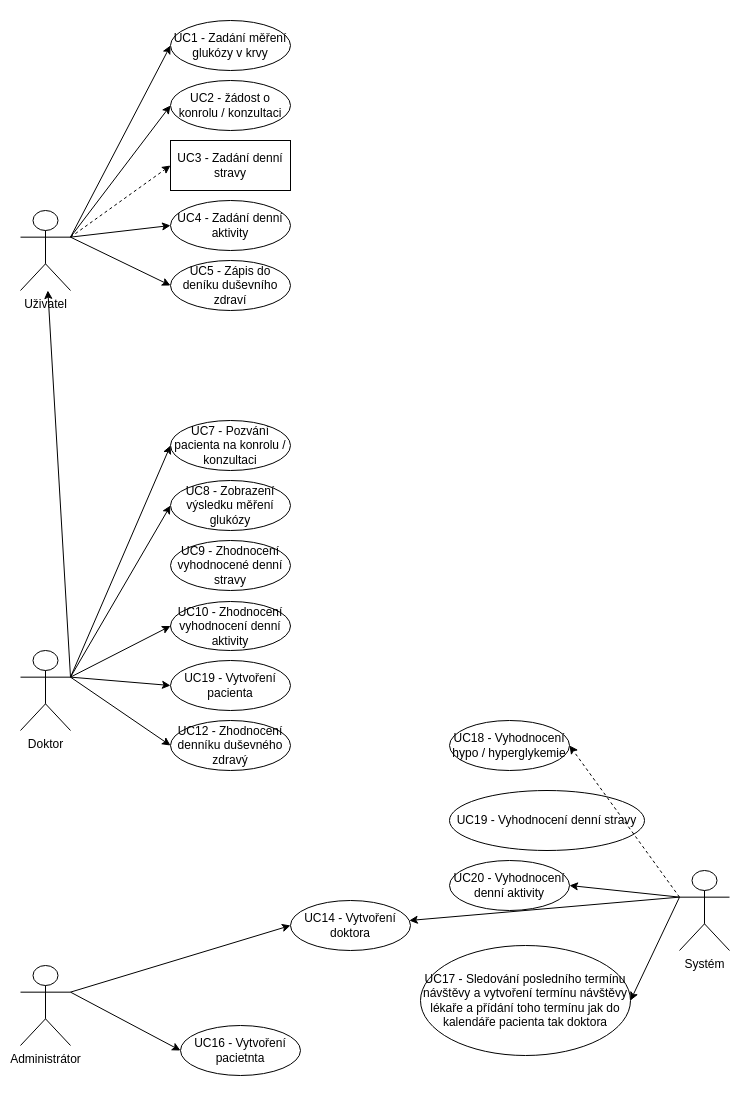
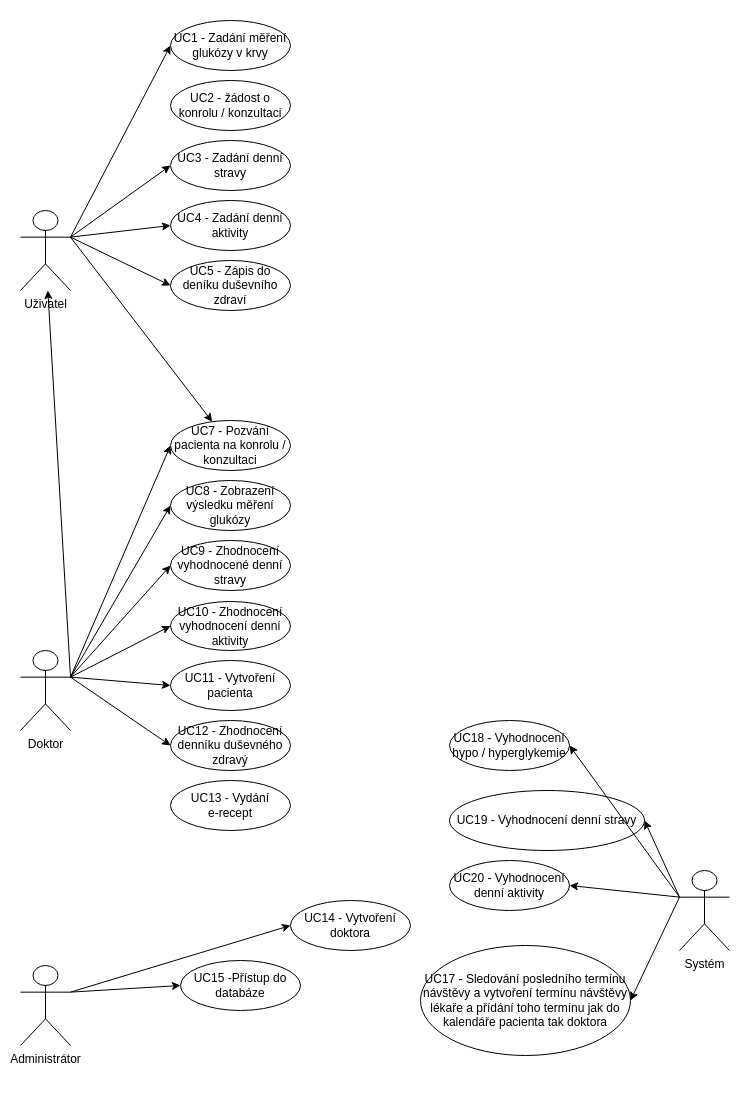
(231, 166) -> (231, 166)
(121, 171) -> (140, 328)
(119, 203) -> (119, 203)
none -> (120, 622)
(231, 686) -> (231, 686)
none -> (231, 806)
(624, 821) -> (624, 821)
(546, 909) -> (662, 858)
none -> (241, 986)
none -> (124, 989)
(124, 1020) -> none
(241, 1051) -> none
